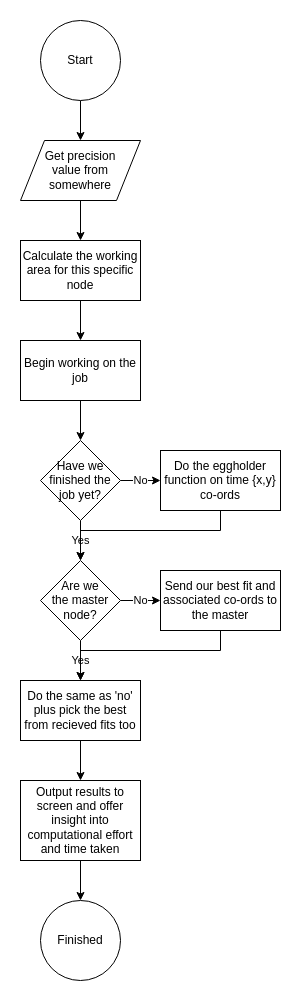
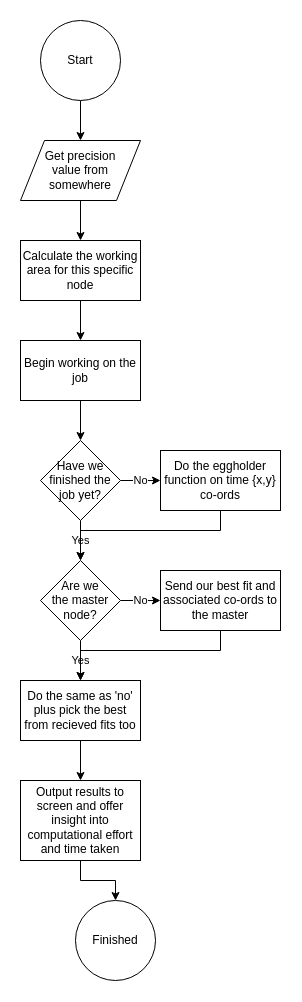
(81, 941) -> (116, 941)
